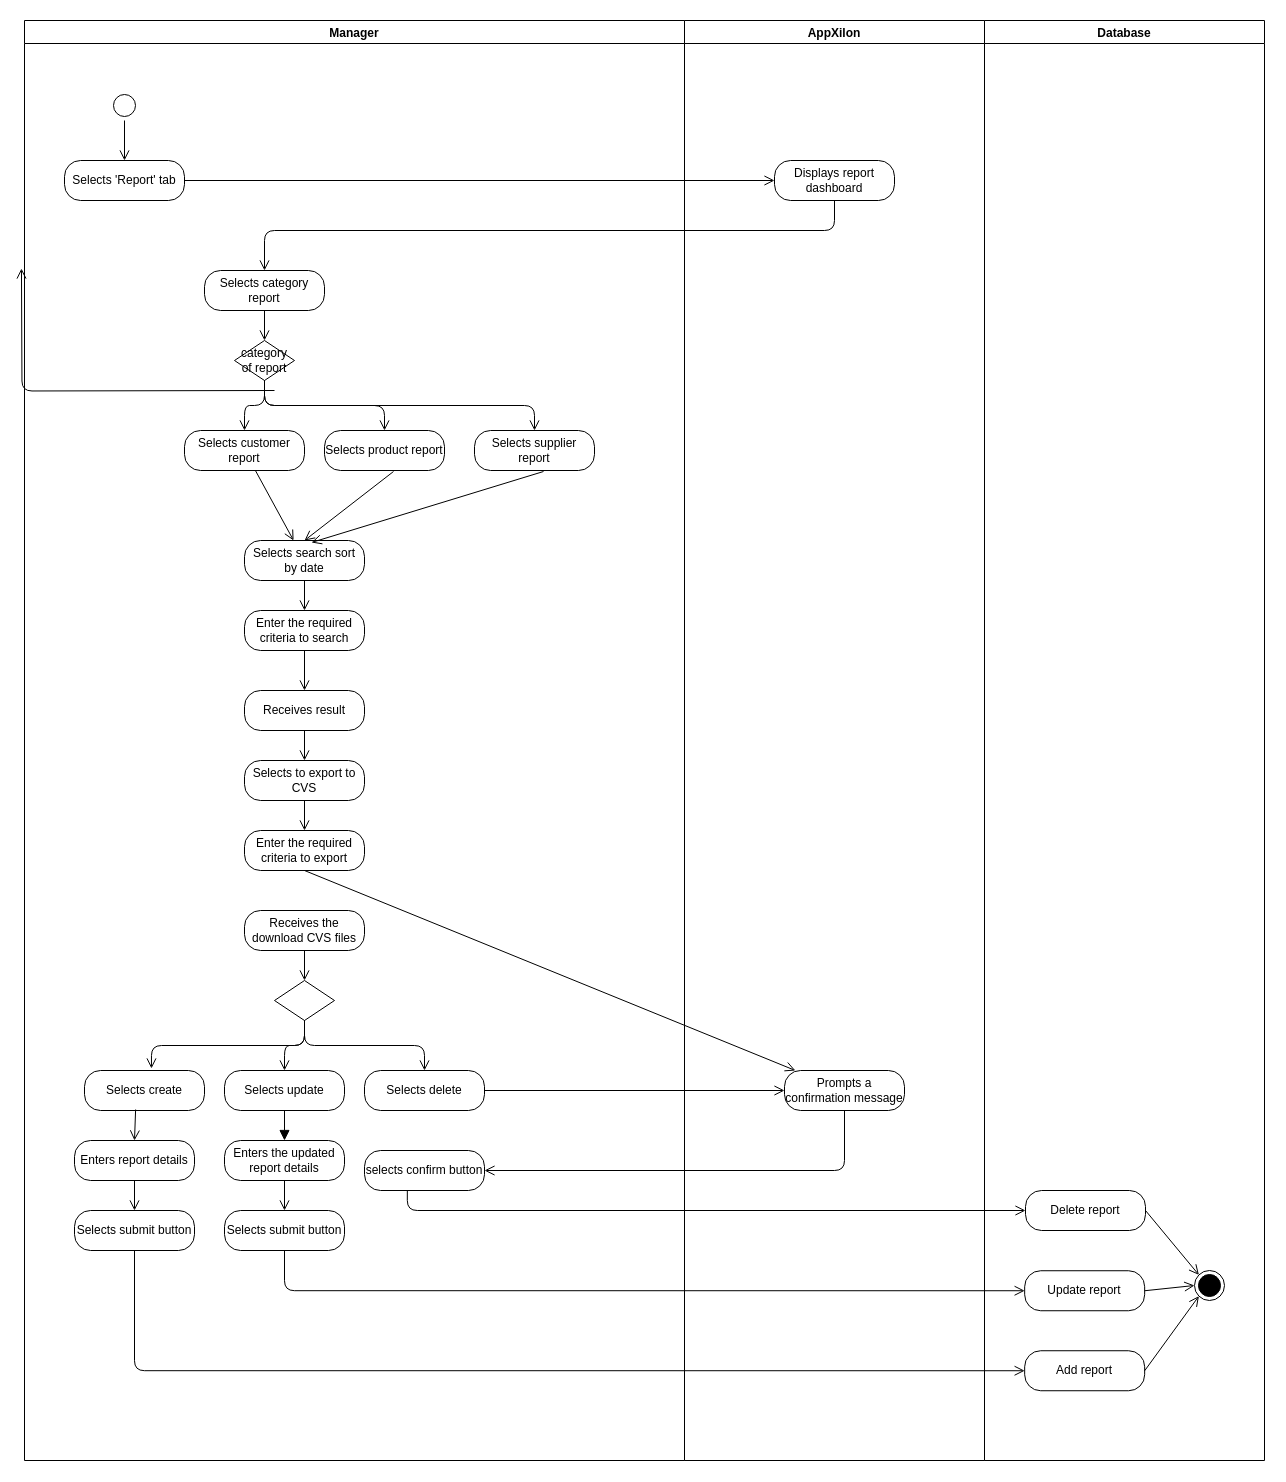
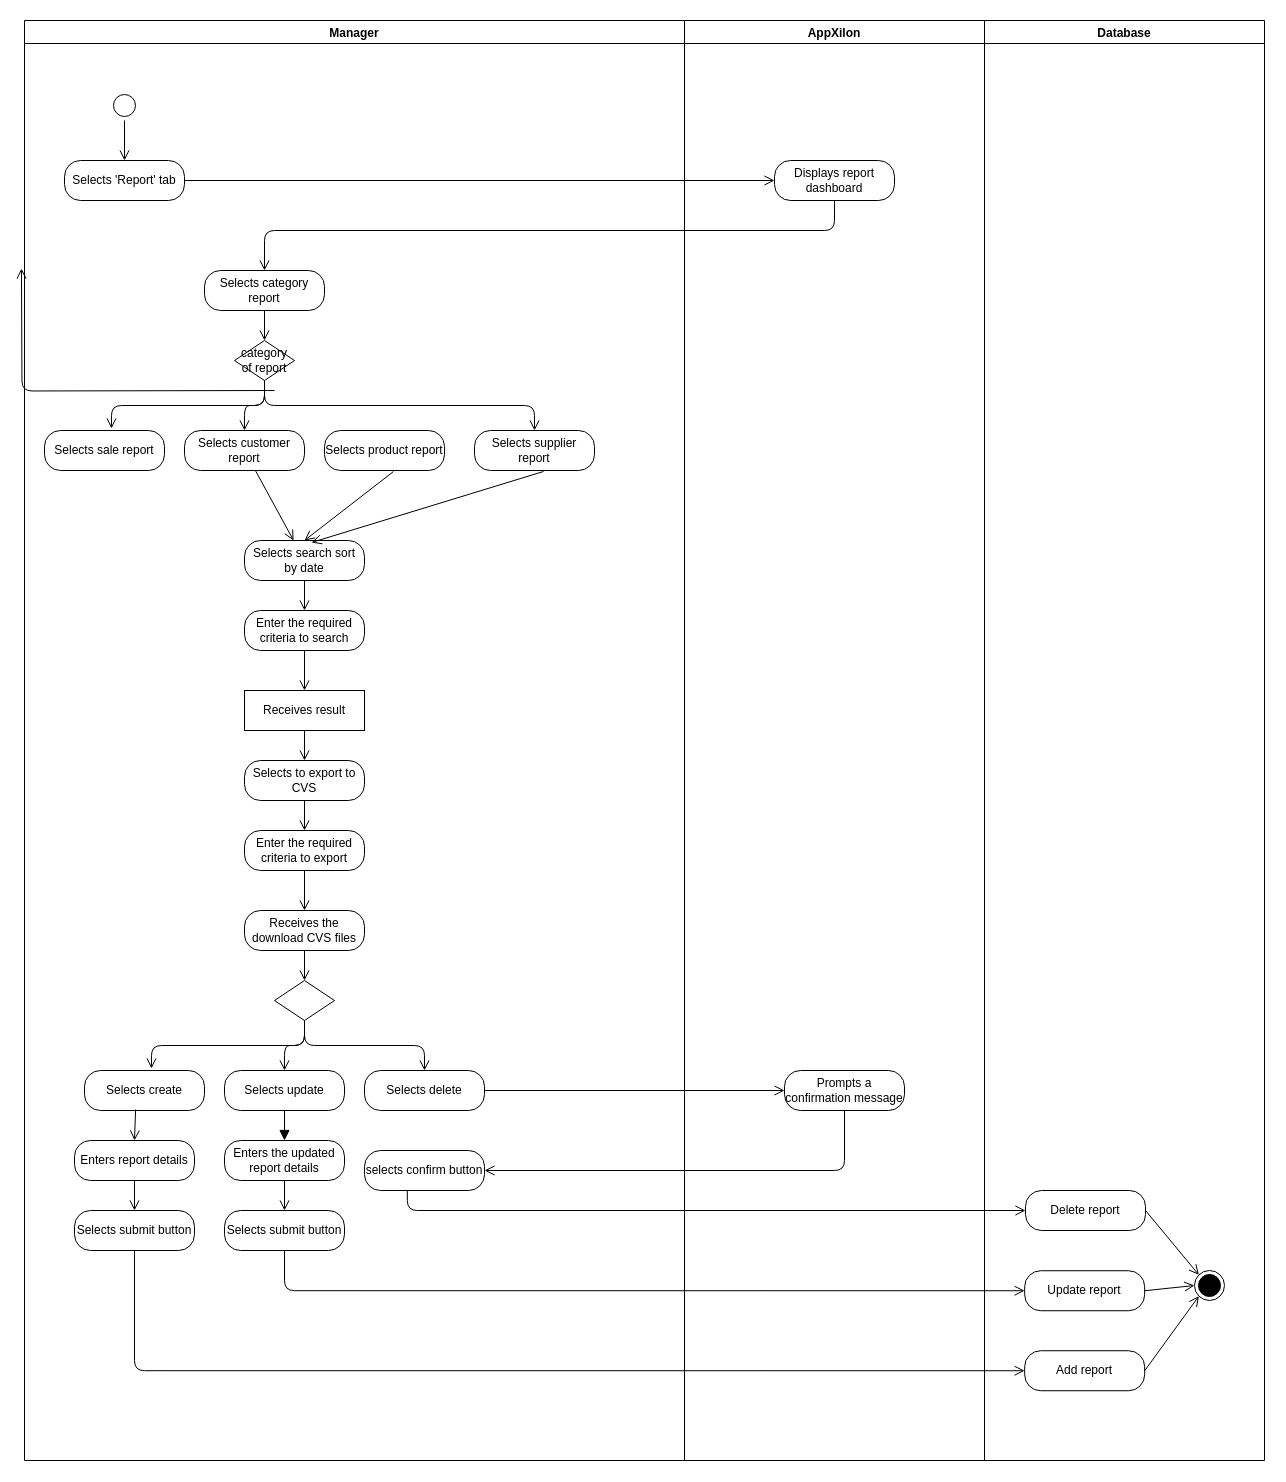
none -> (174, 406)
(385, 419) -> none
none -> (105, 451)
(305, 711) -> (305, 711)
(548, 970) -> (305, 889)
